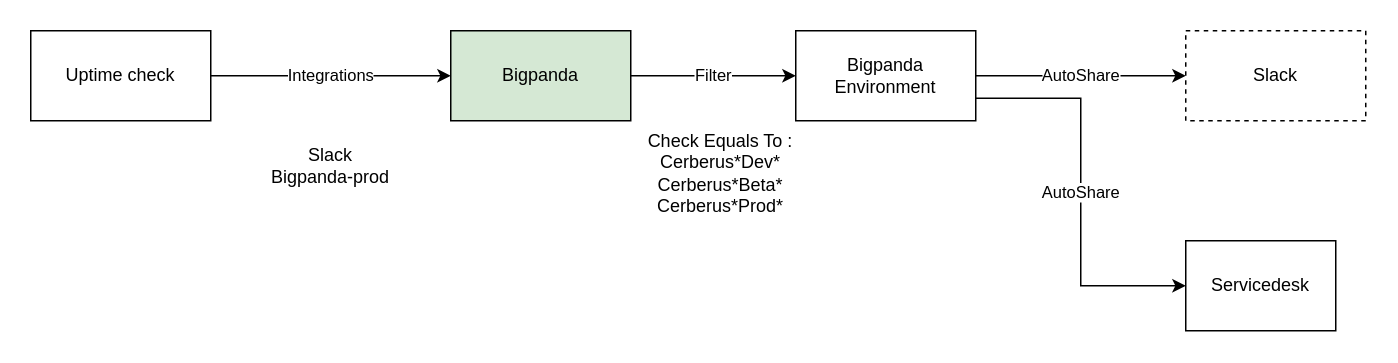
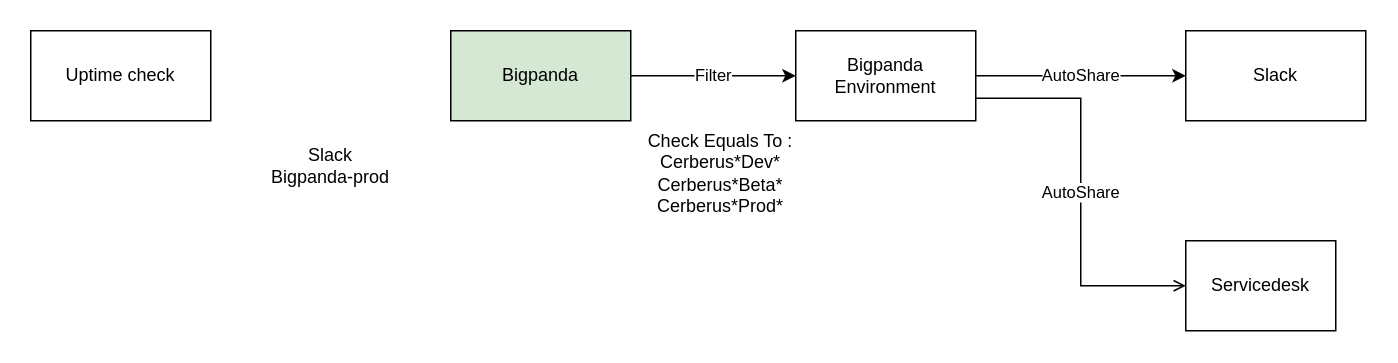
(326, 76) -> none
(1276, 76) -> (1276, 76)
(1174, 286) -> (1176, 286)
